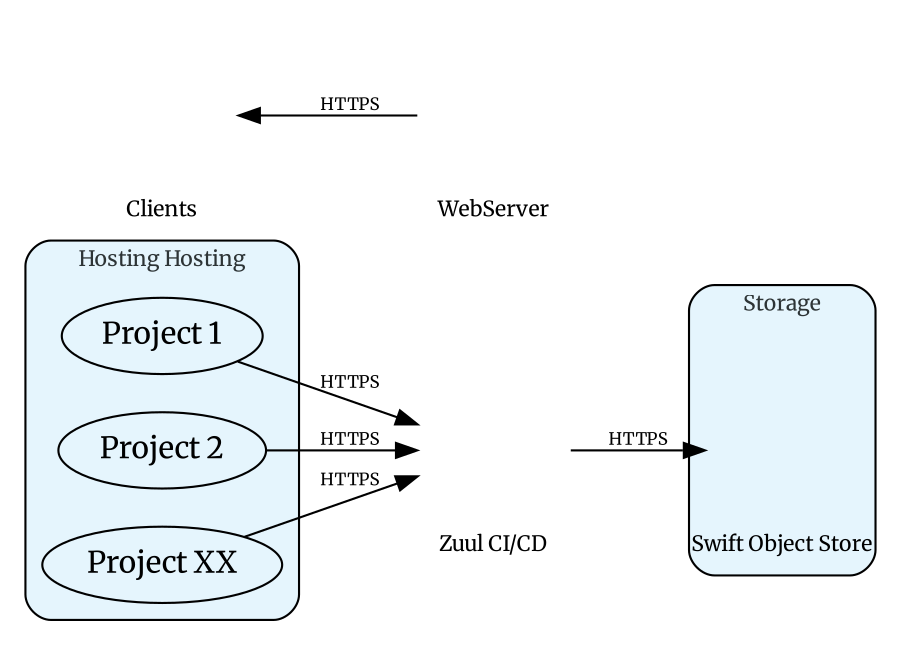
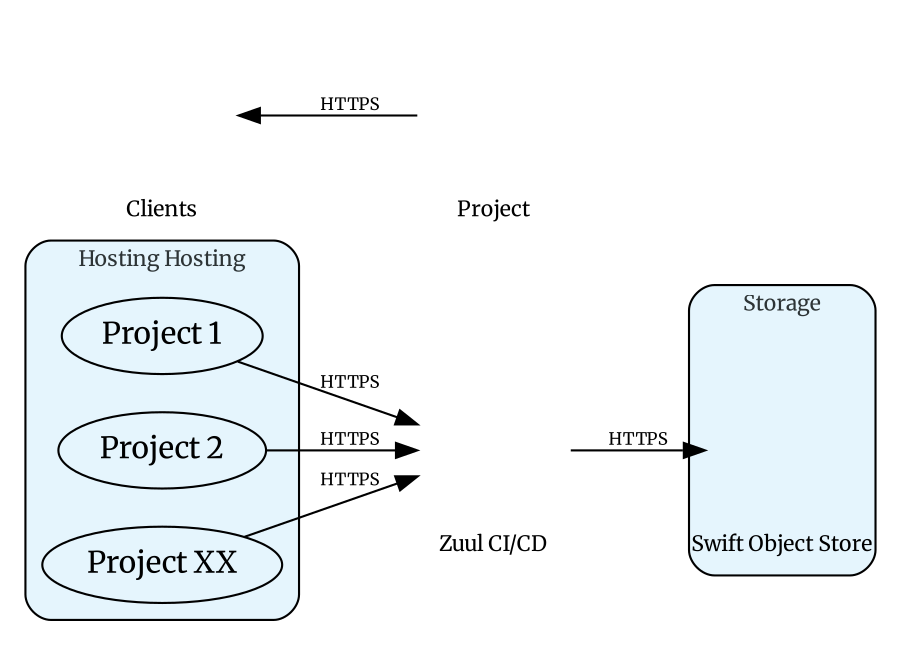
(494, 116) -> (494, 116)
